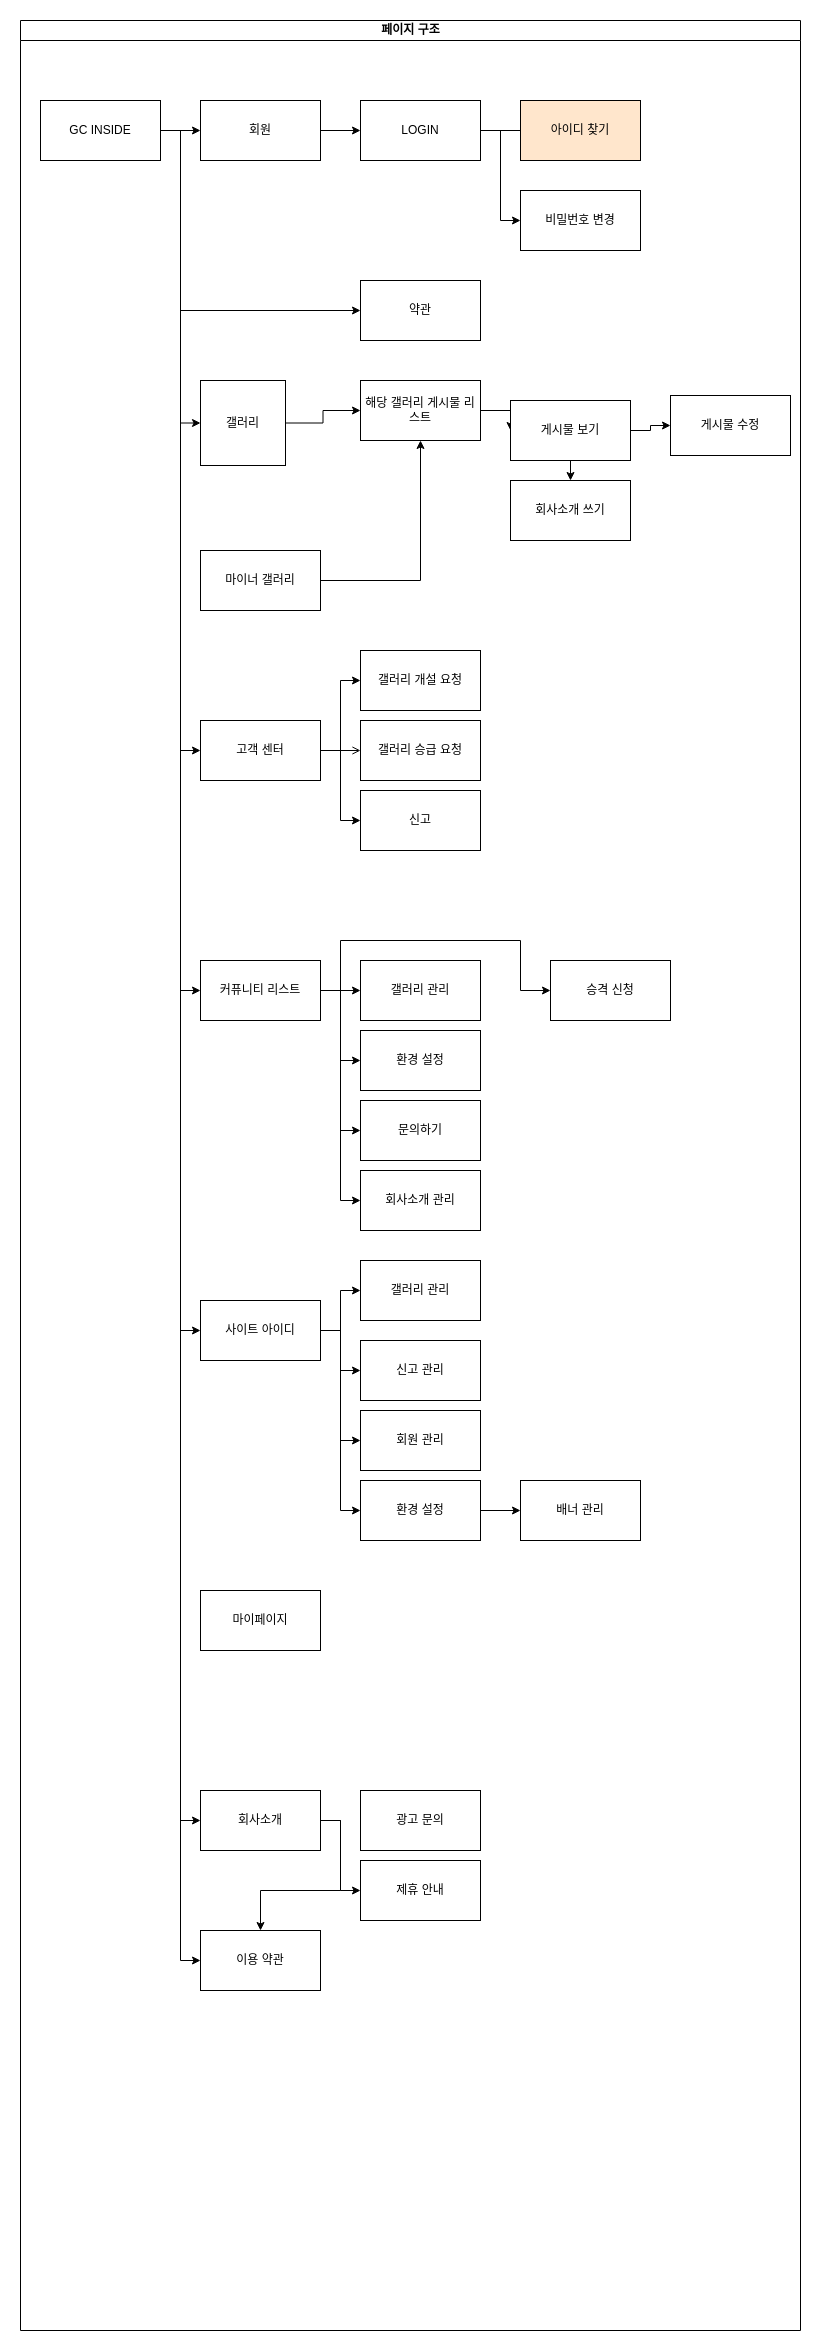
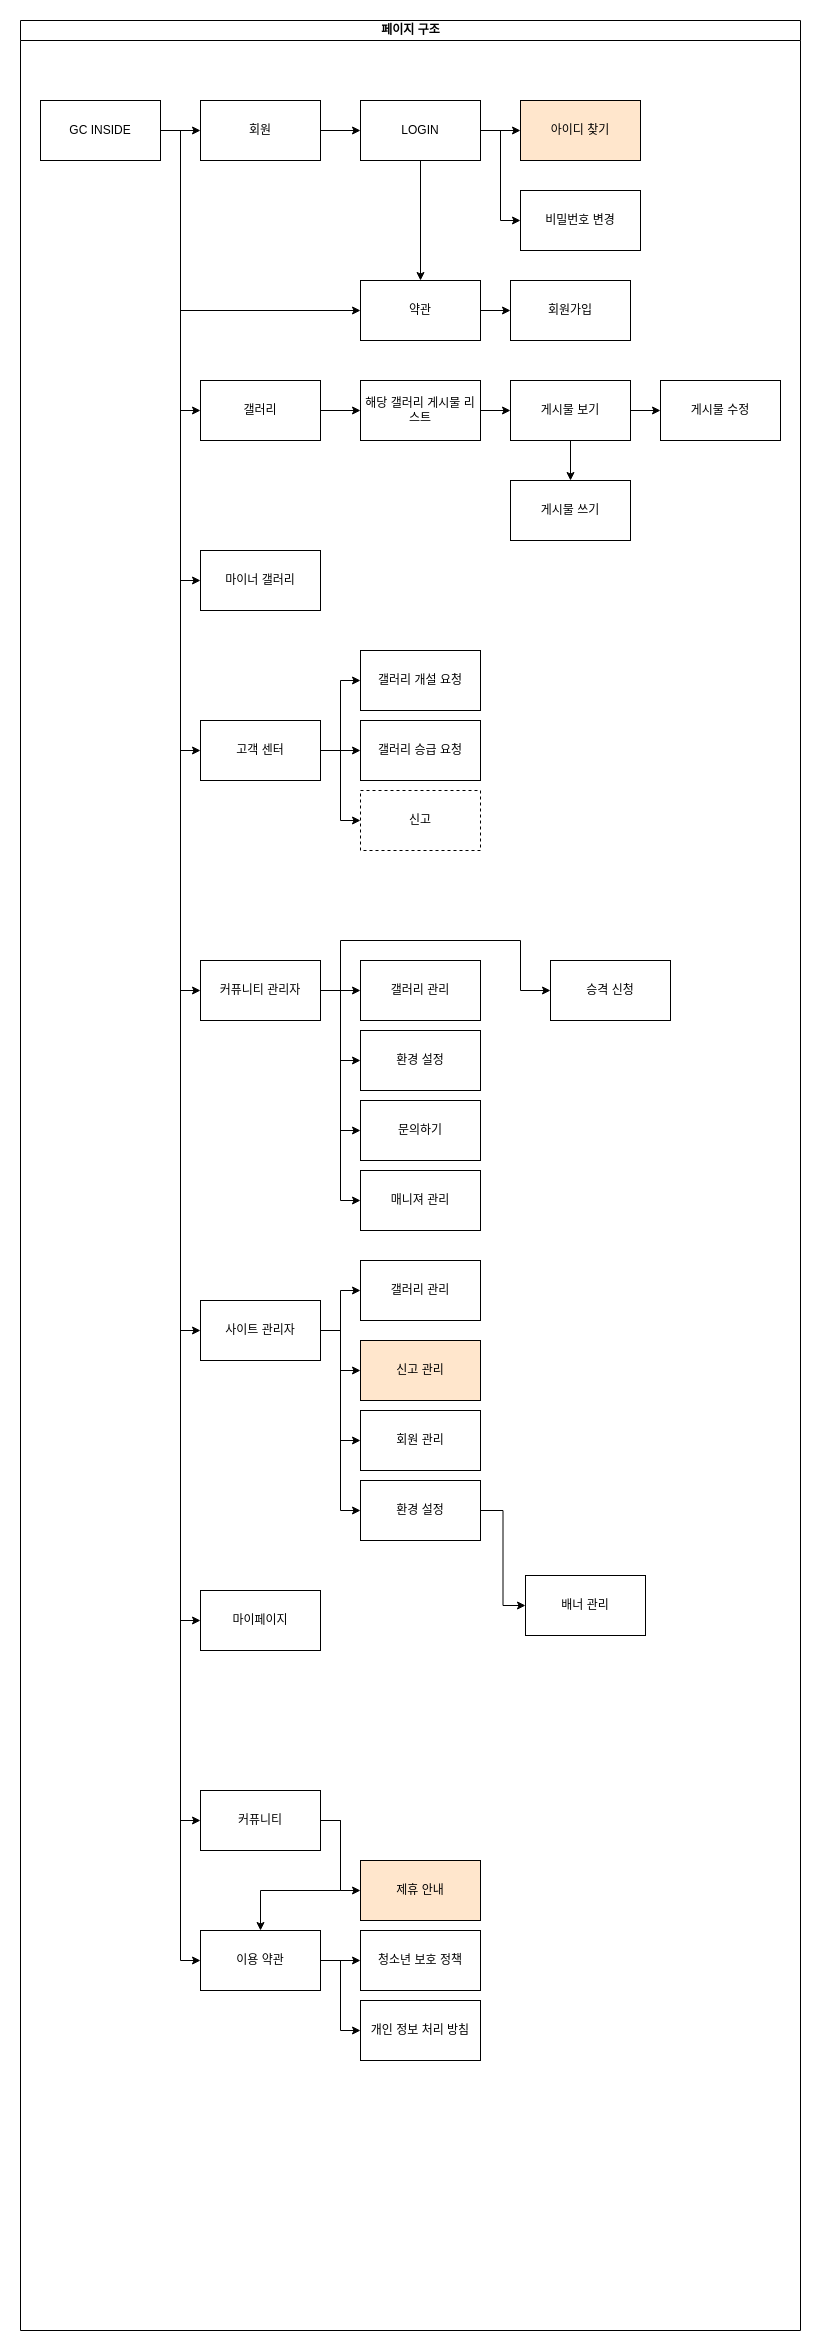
(515, 131) -> (512, 131)
none -> (421, 217)
none -> (492, 311)
none -> (571, 311)
(243, 423) -> (261, 411)
(731, 426) -> (721, 411)
(571, 431) -> (571, 411)
(571, 511) -> (571, 511)
(421, 564) -> none
none -> (188, 581)
(354, 751) -> (352, 751)
(421, 821) -> (421, 821)
(261, 991) -> (261, 991)
(421, 1201) -> (421, 1201)
(261, 1331) -> (261, 1331)
(421, 1371) -> (421, 1371)
(581, 1511) -> (586, 1606)
none -> (188, 1621)
(261, 1821) -> (261, 1821)
(421, 1821) -> none
(421, 1891) -> (421, 1891)
none -> (348, 1961)
none -> (421, 1961)
none -> (341, 2003)
none -> (421, 2031)
